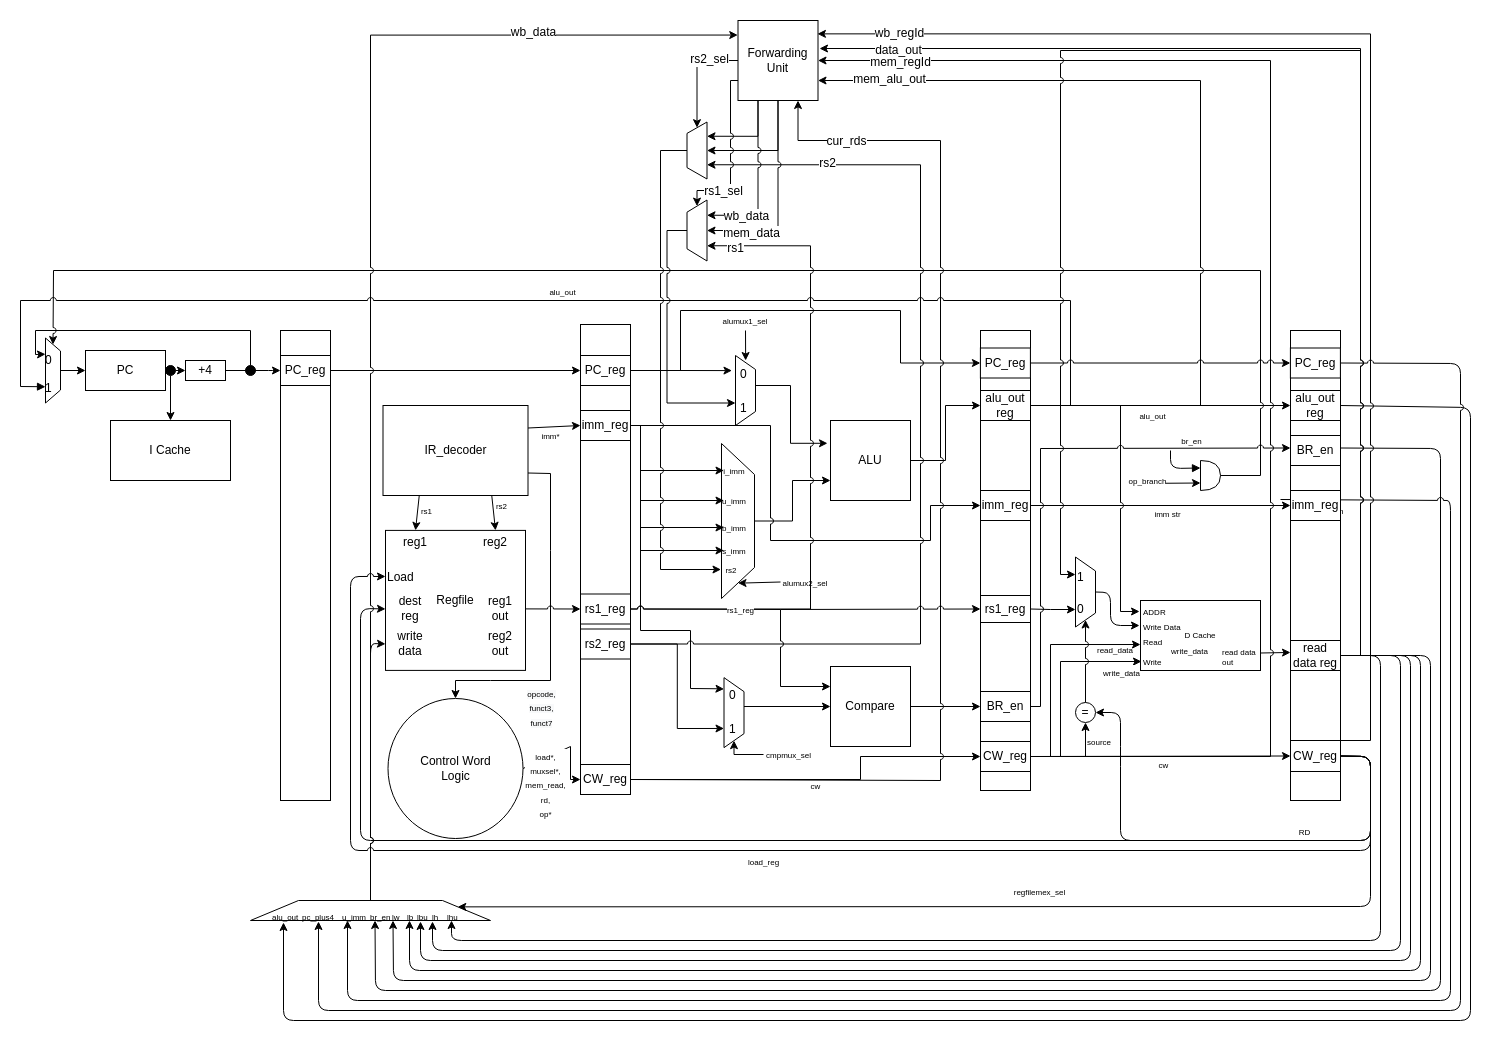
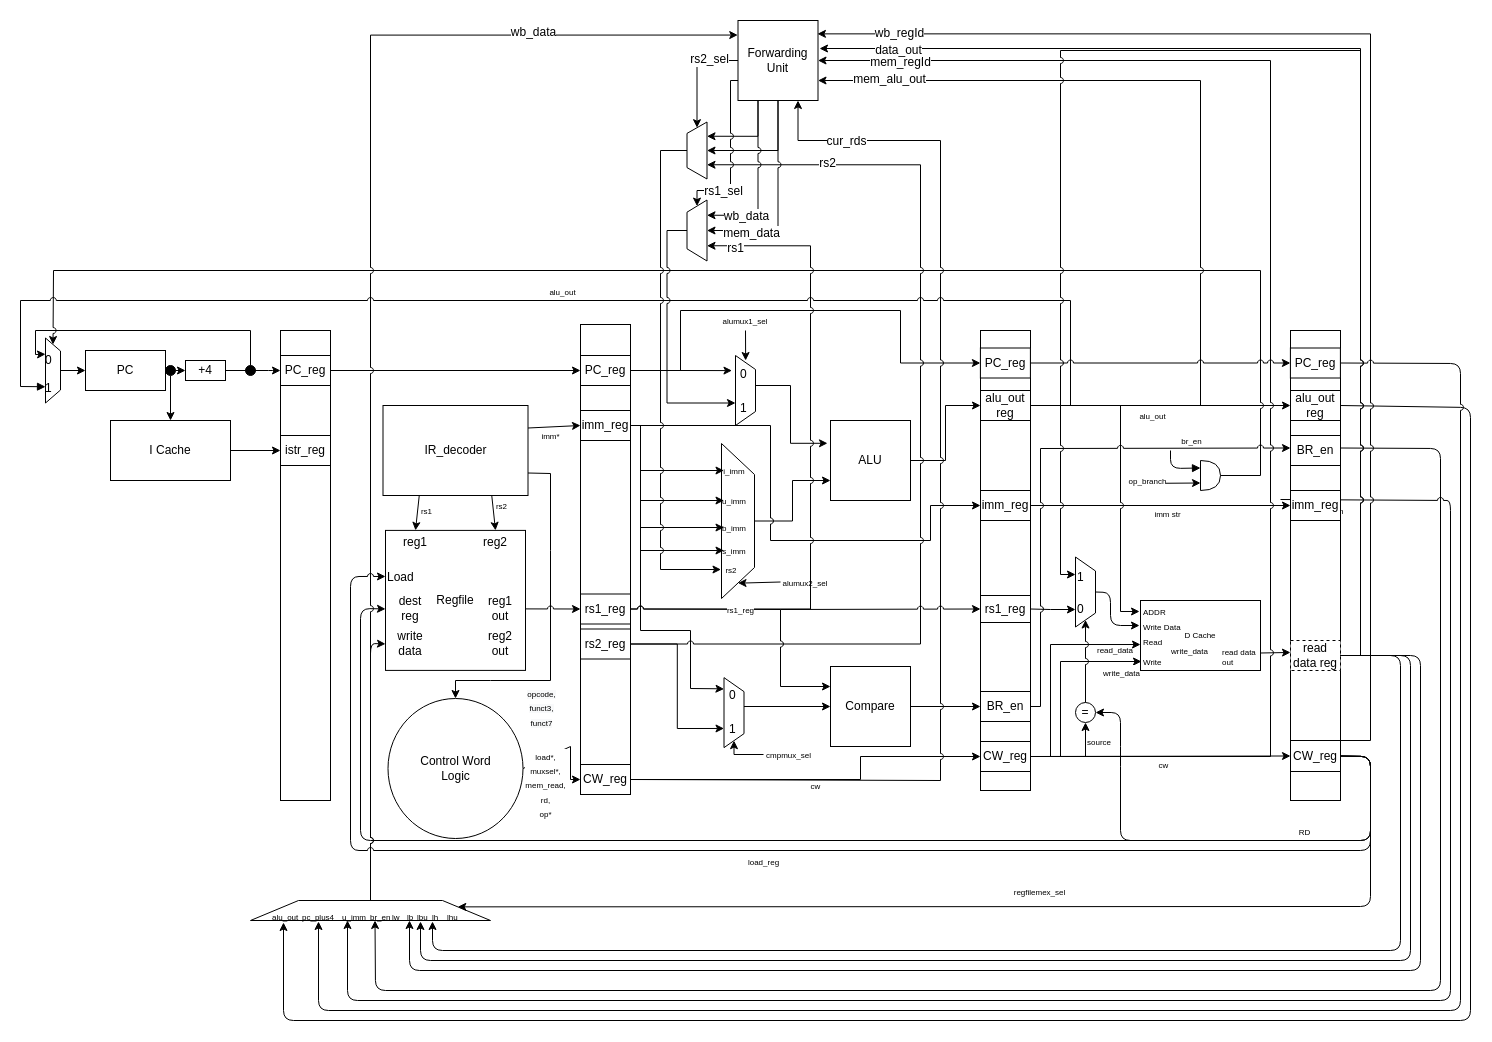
none -> (252, 451)
none -> (306, 451)
(1316, 656) -> (1316, 656)
(1049, 941) -> none
(1050, 981) -> none
